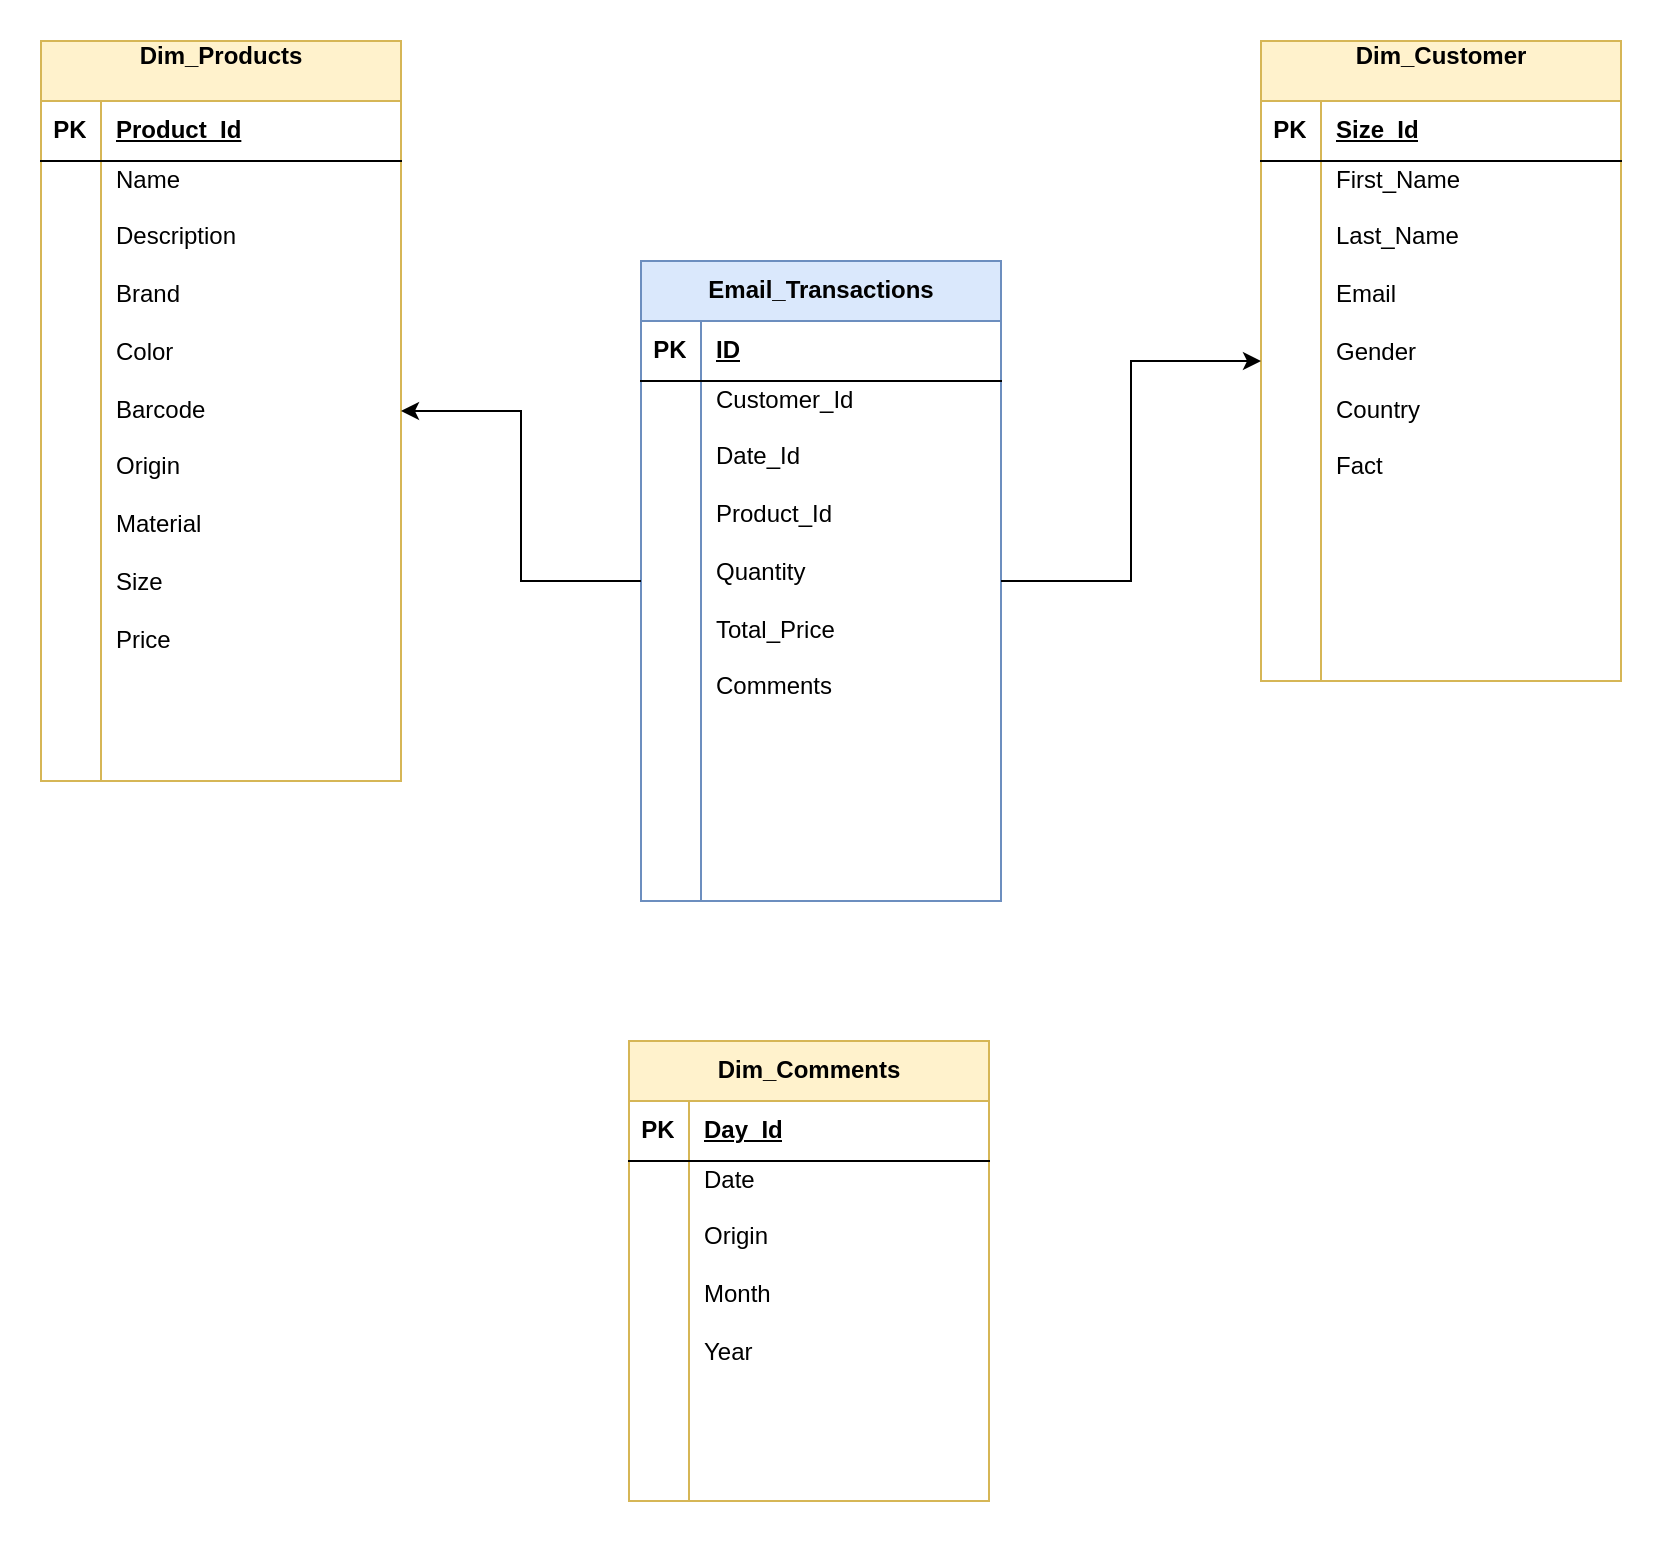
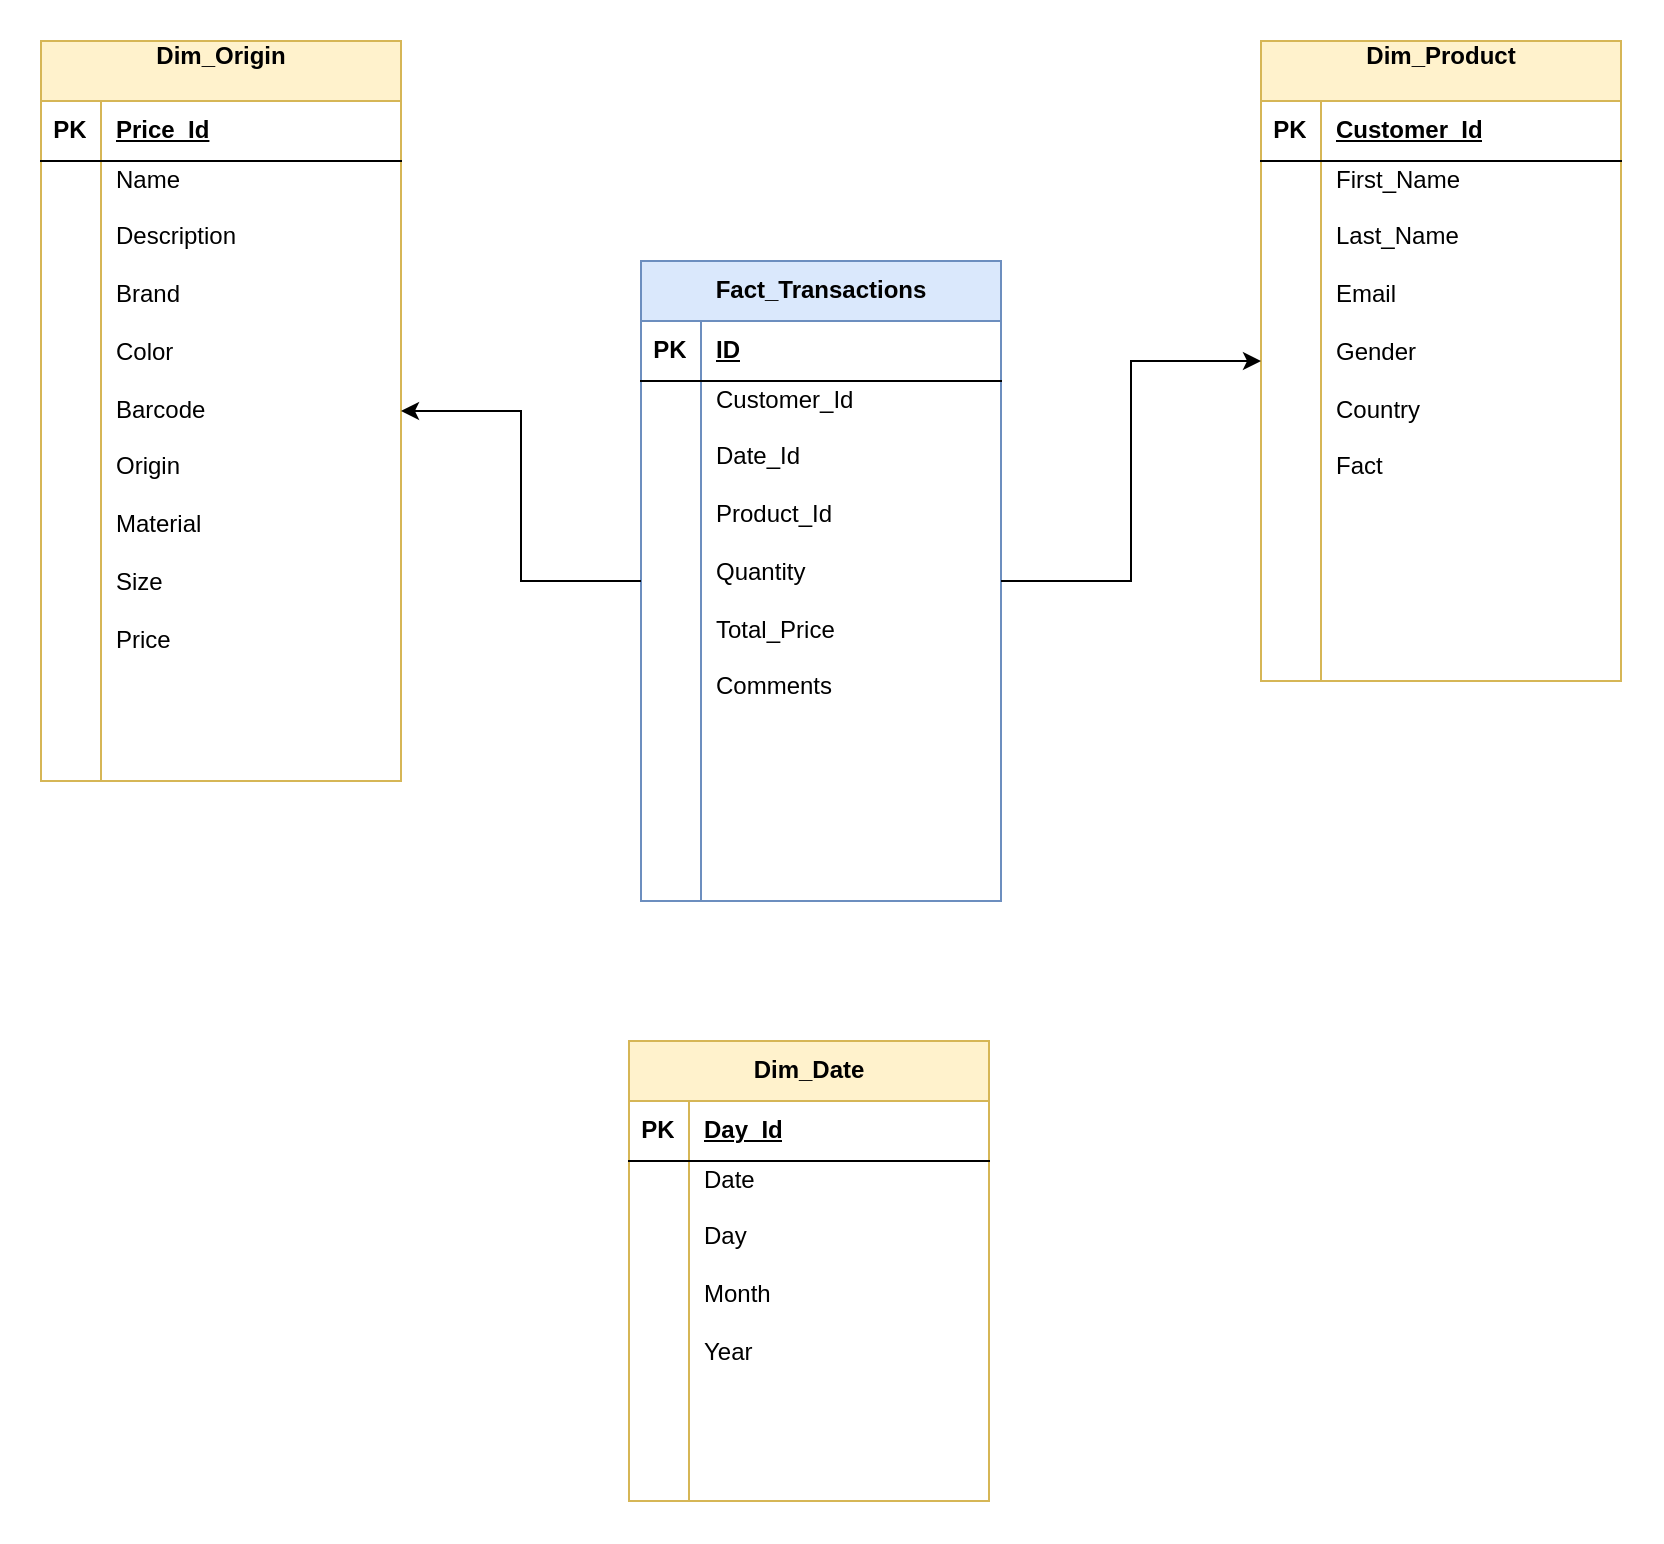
(222, 71) -> (222, 71)
(1442, 71) -> (1442, 71)
(184, 131) -> (168, 131)
(1381, 131) -> (1411, 131)
(822, 291) -> (822, 291)
(810, 1071) -> (810, 1071)
(739, 1271) -> (739, 1271)
